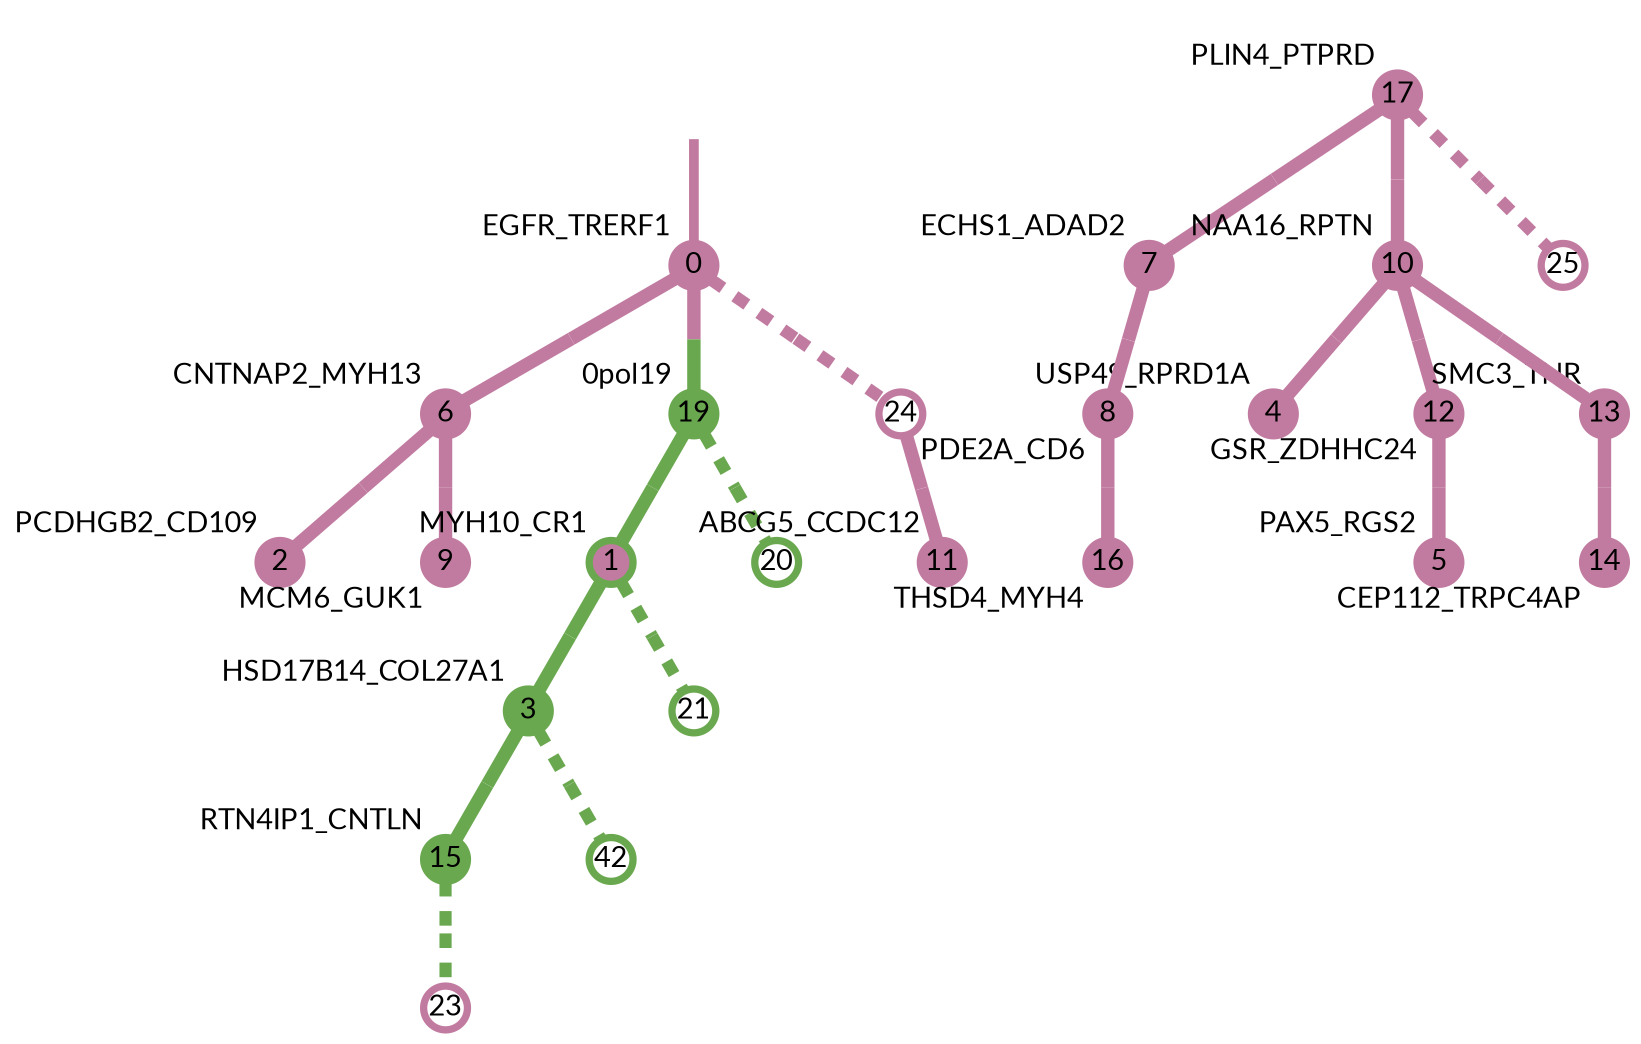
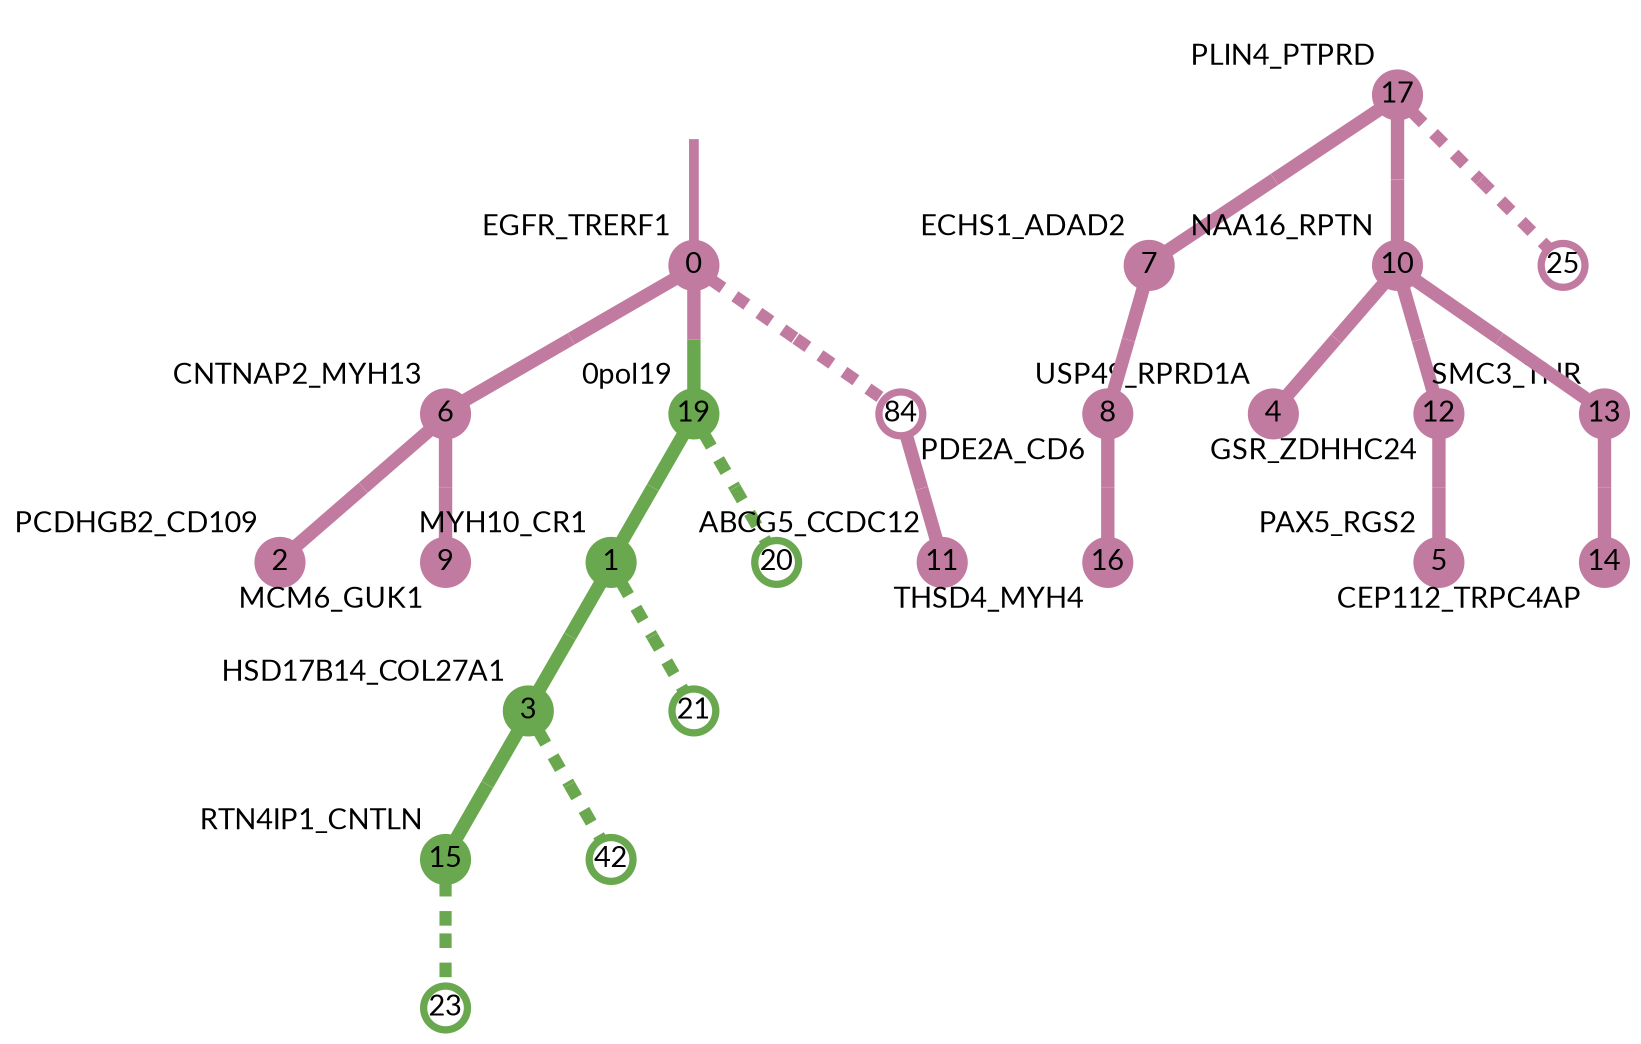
(901, 414) -> (901, 414)
(611, 562) -> (611, 562)
(446, 1008) -> (446, 1008)
